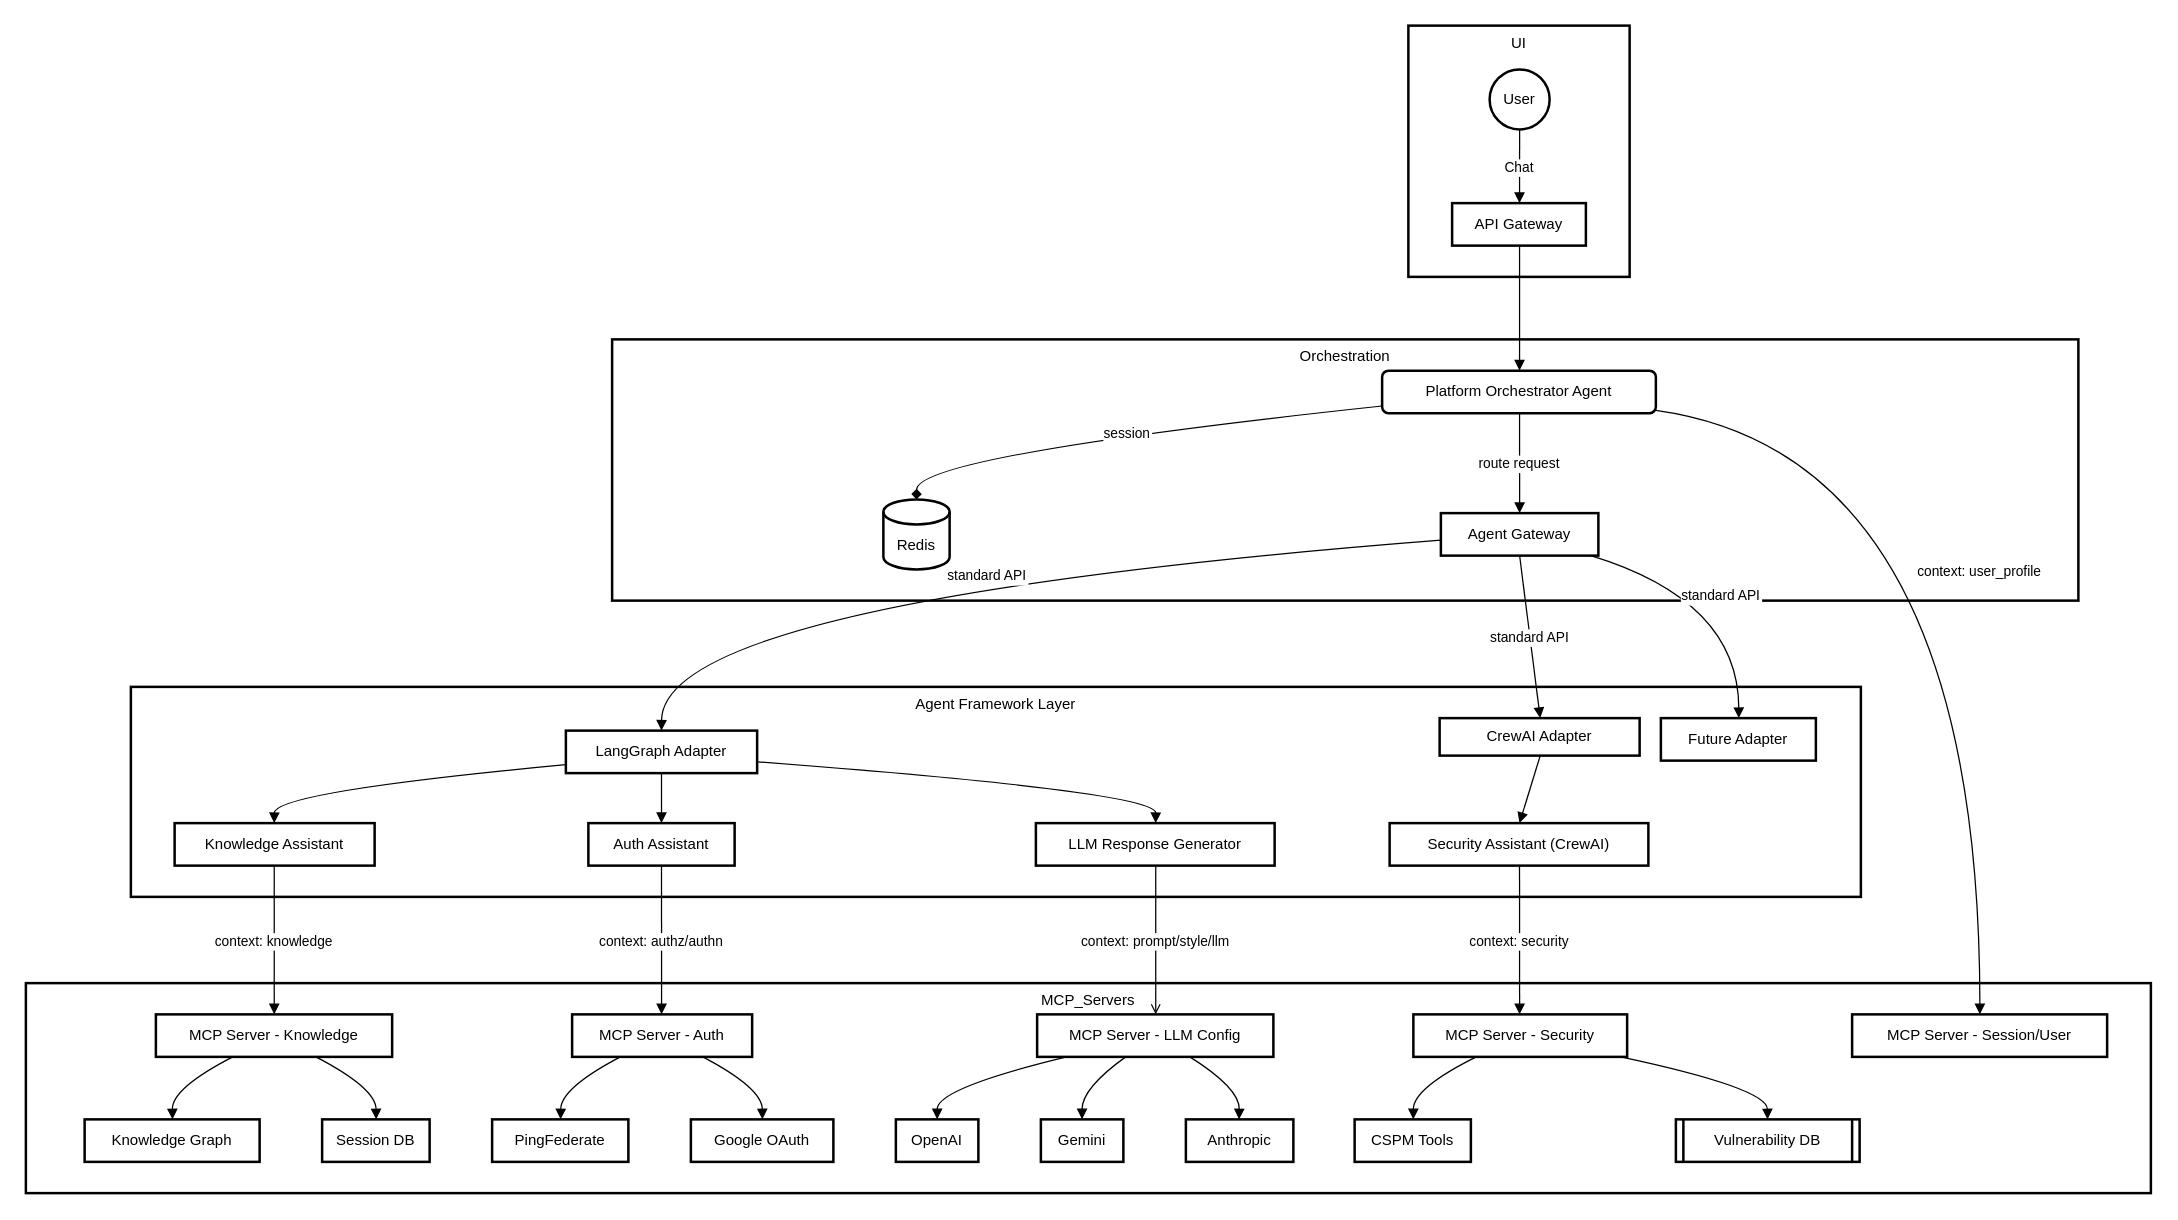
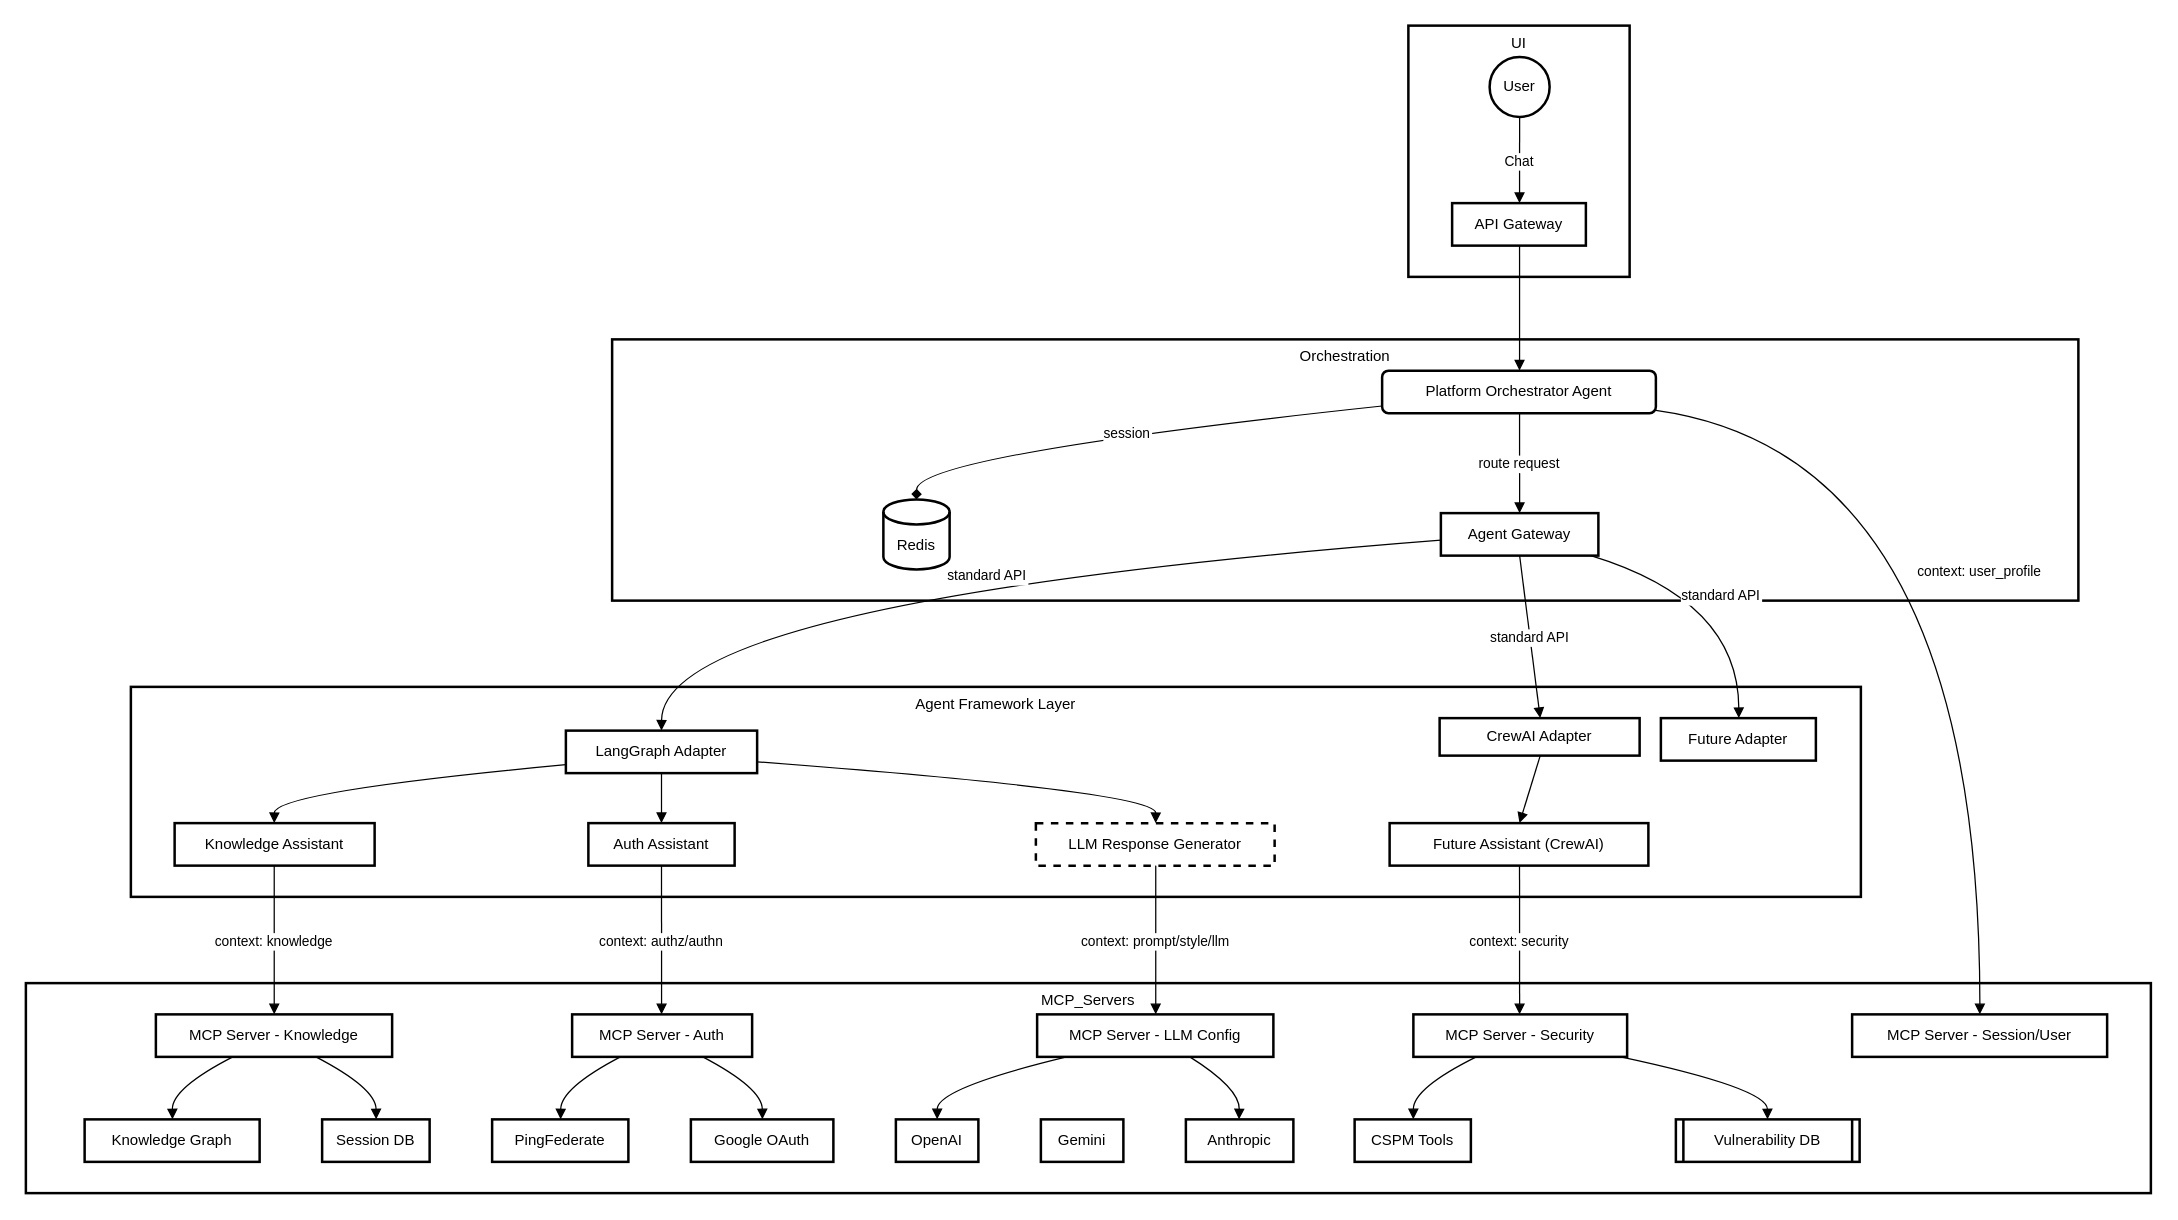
(1519, 99) -> (1519, 87)
(1155, 844) -> (1155, 844)
(1519, 844) -> (1519, 844)
(1155, 1005) -> (1155, 1002)
(1099, 1079) -> none
